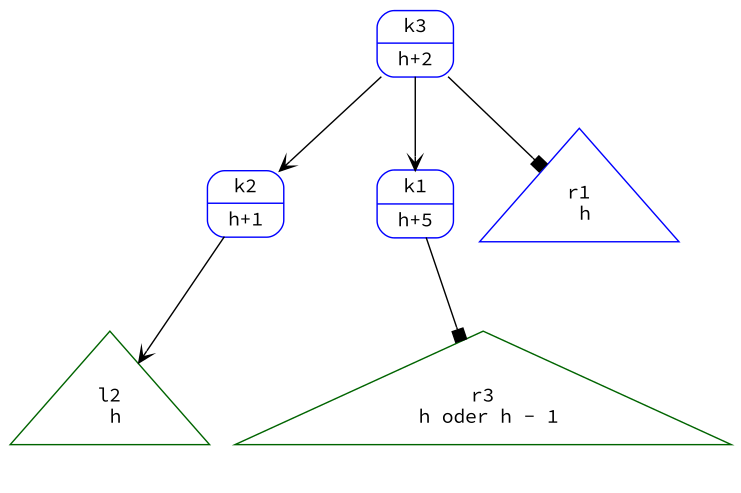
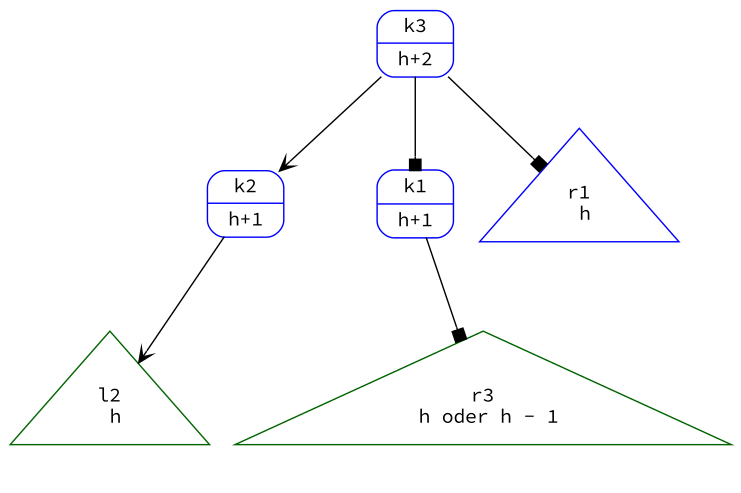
(415, 116) -> (415, 116)
(415, 220) -> (415, 220)
